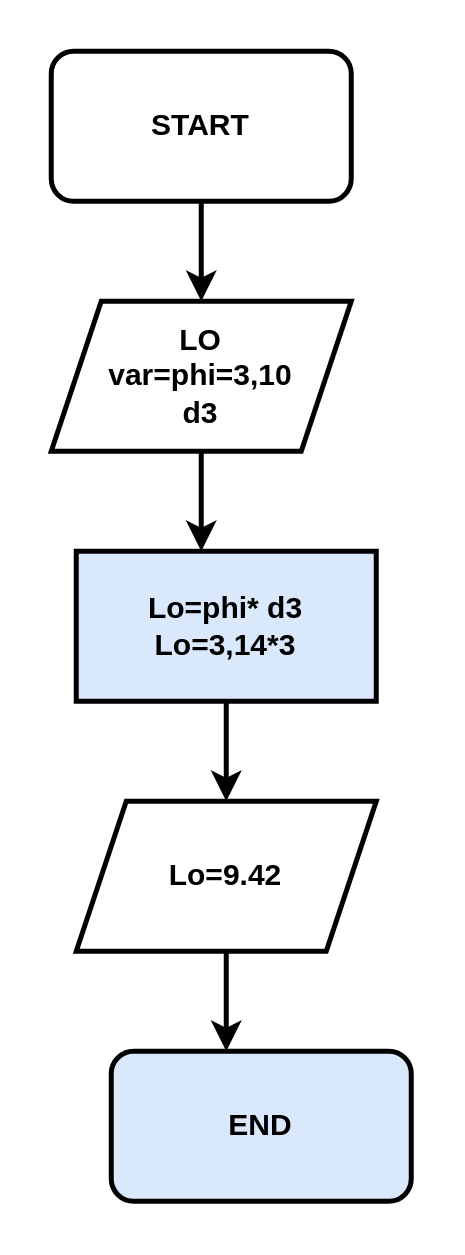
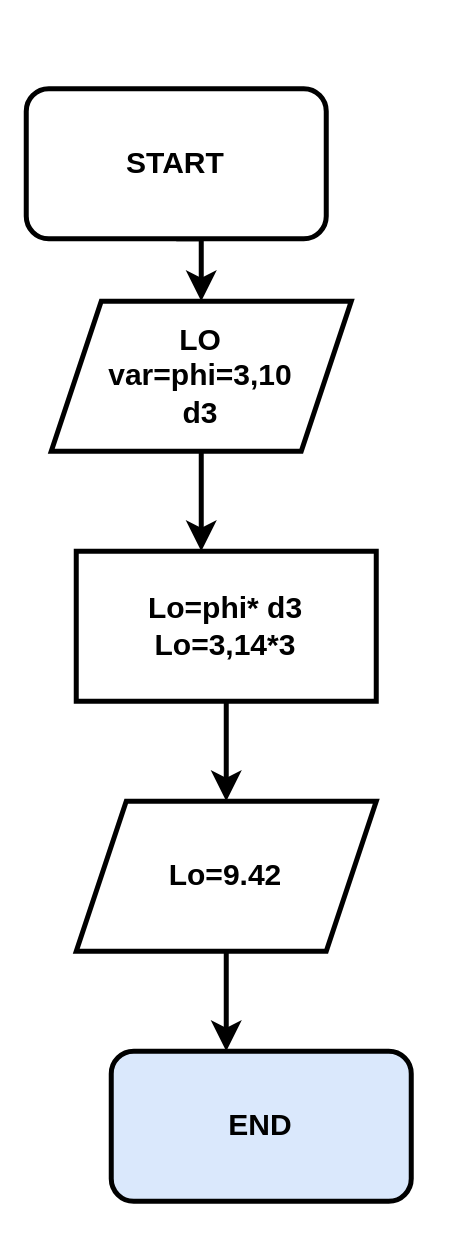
(201, 126) -> (176, 164)
(226, 626) -> (226, 626)
